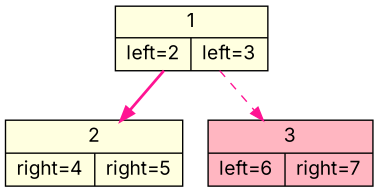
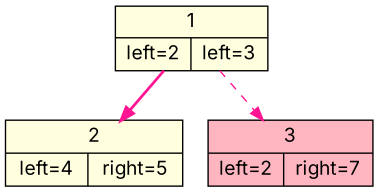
(50, 169) -> (47, 169)
(247, 169) -> (246, 169)
